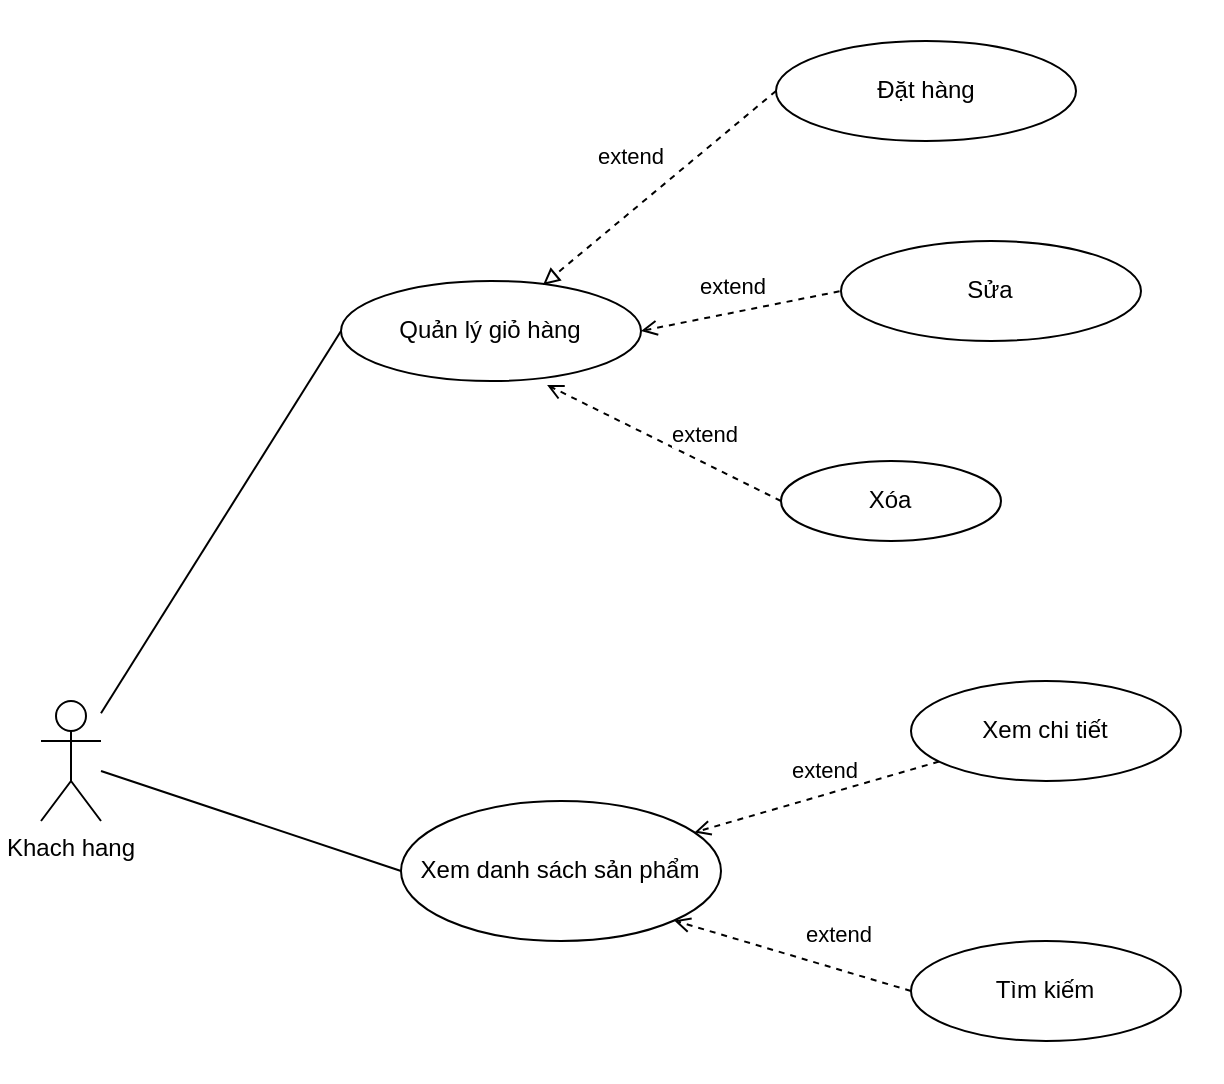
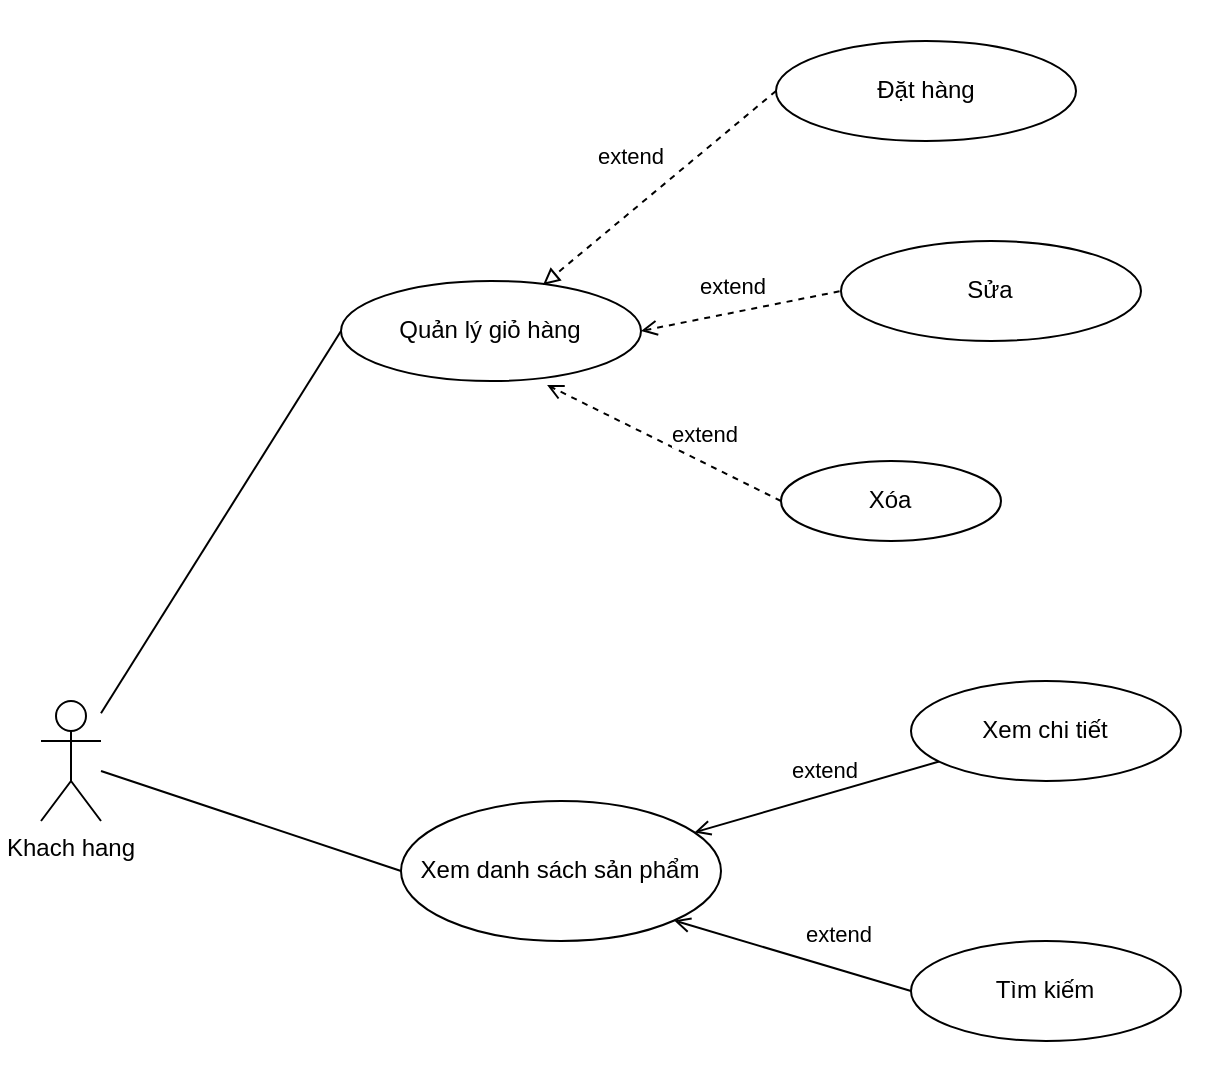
(817, 797) -> (817, 797)
(794, 956) -> (794, 956)
